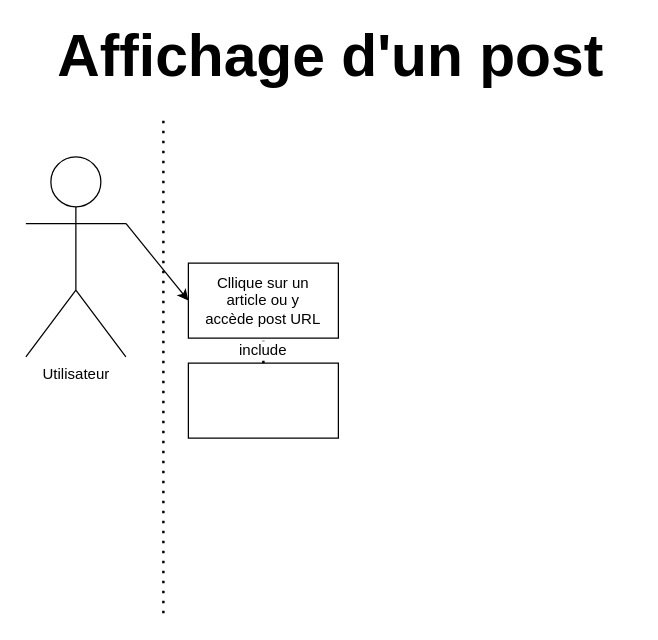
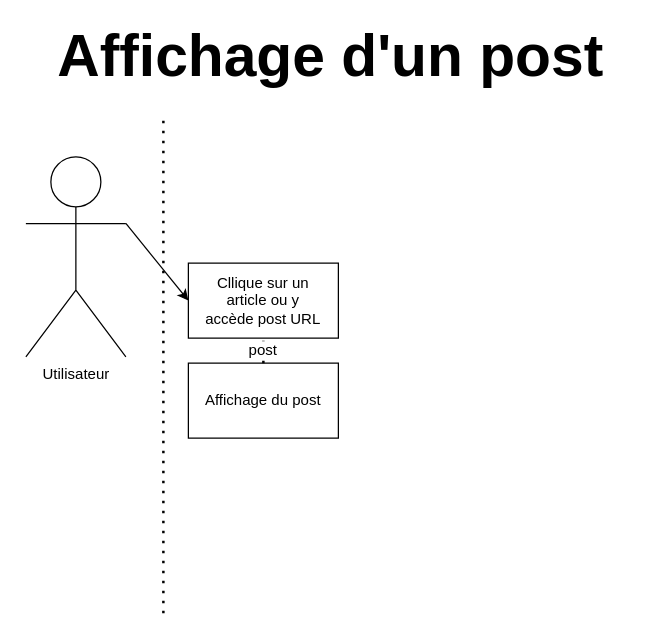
(263, 351) -> (263, 351)
none -> (263, 401)
